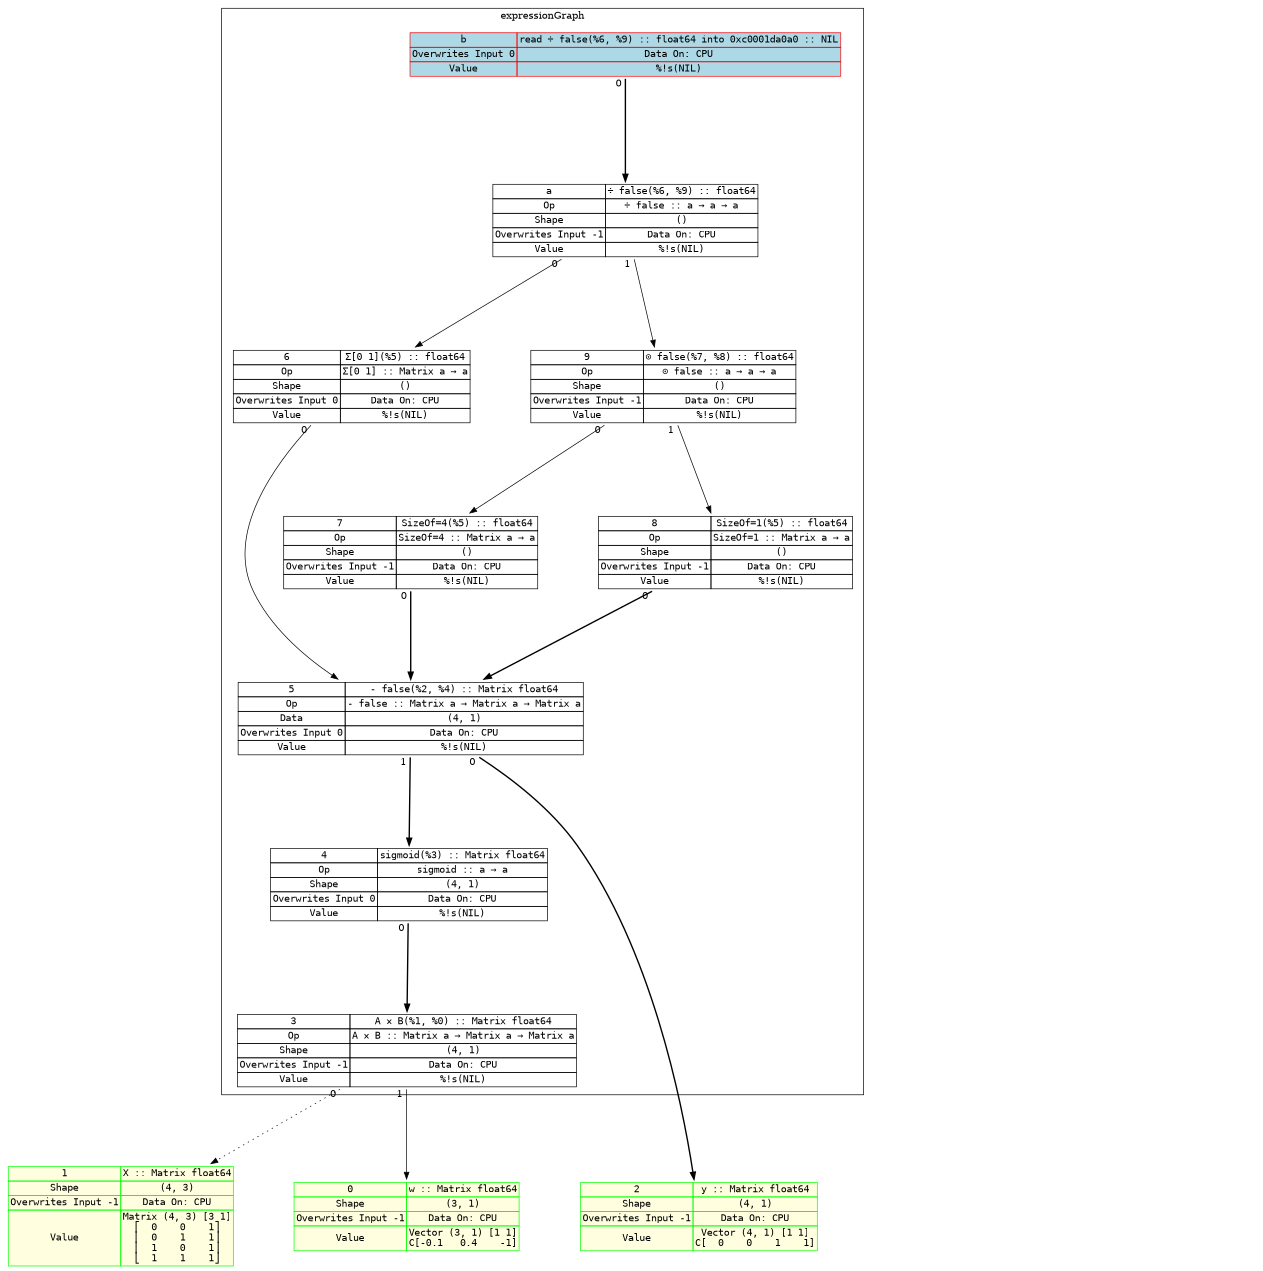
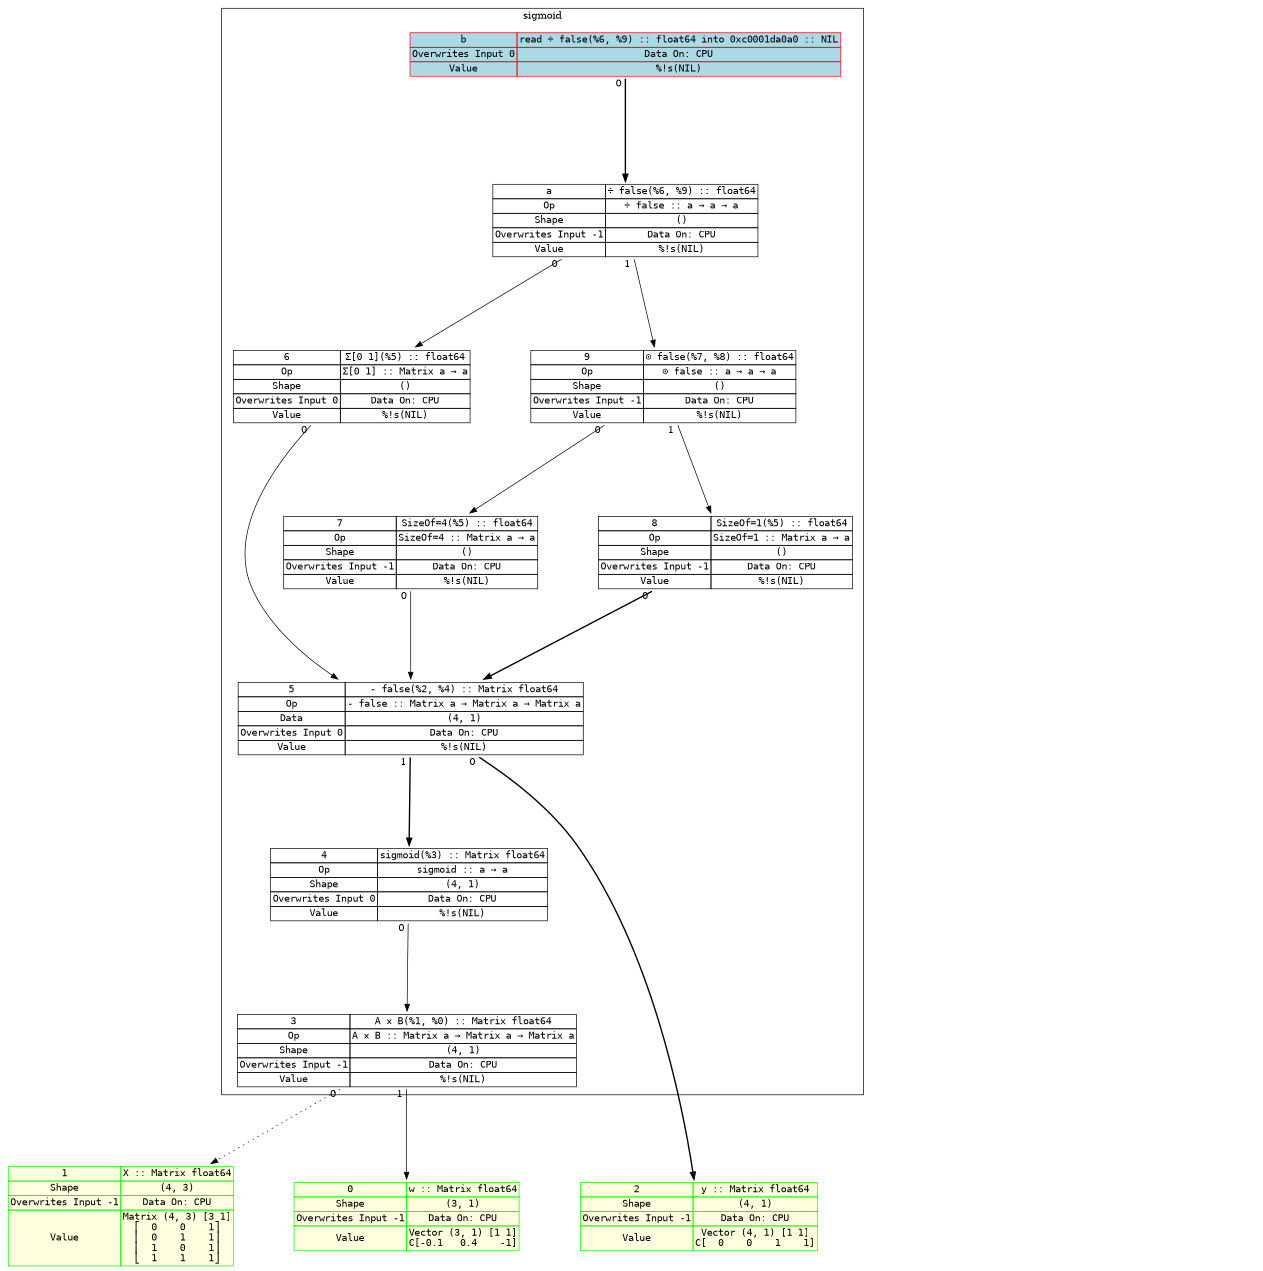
(543, 16) -> (543, 16)
(411, 632) -> (411, 632)
(408, 964) -> (408, 964)
